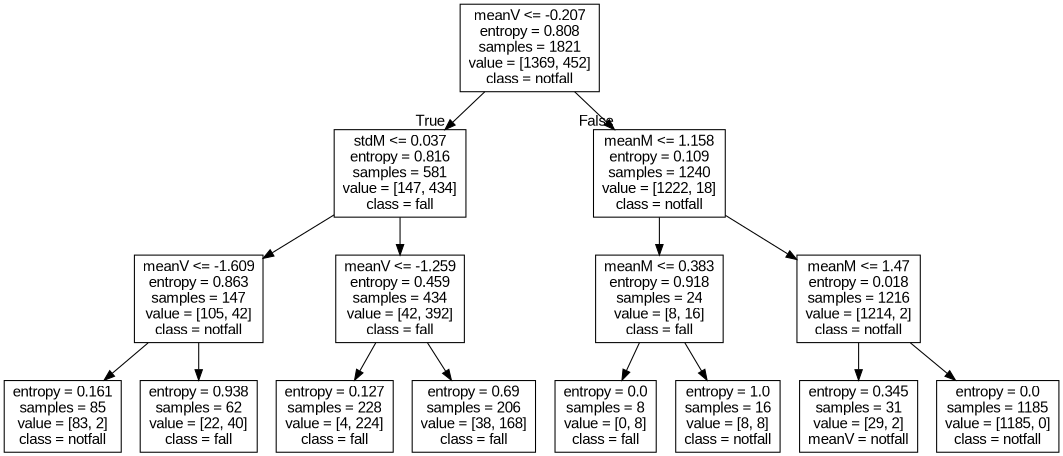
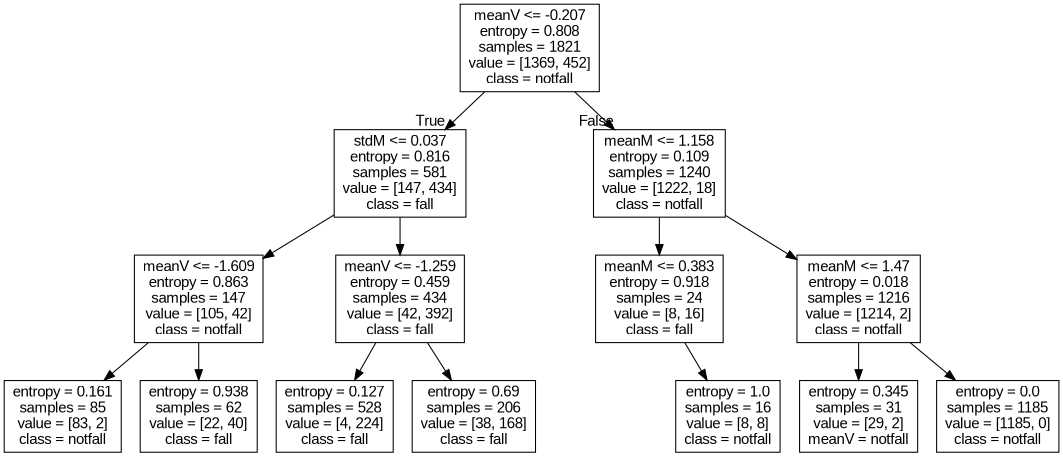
(335, 416) -> (335, 416)
(606, 416) -> none
